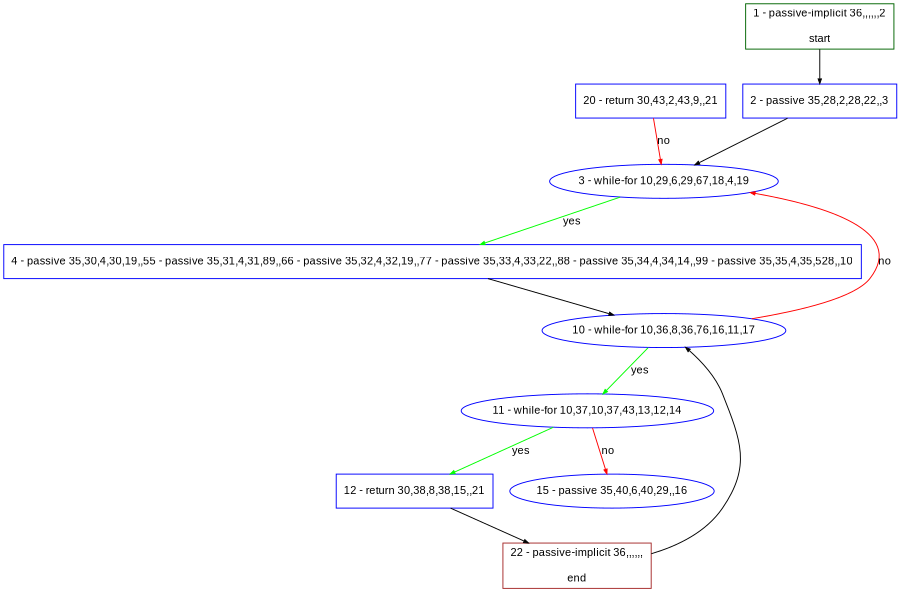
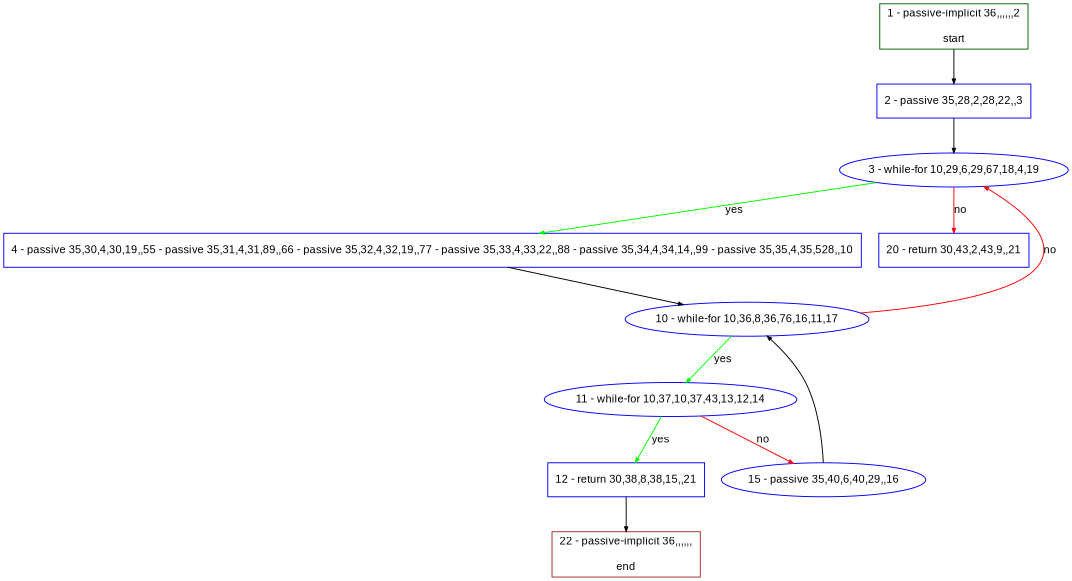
(657, 139) -> (954, 208)
(740, 467) -> (811, 395)
